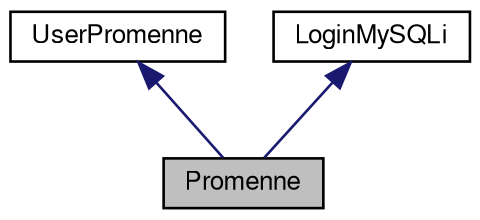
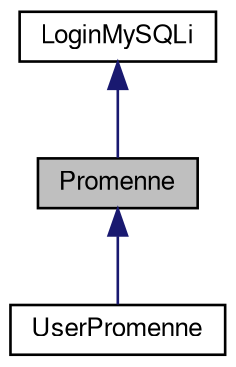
(190, 120) -> (118, 270)
